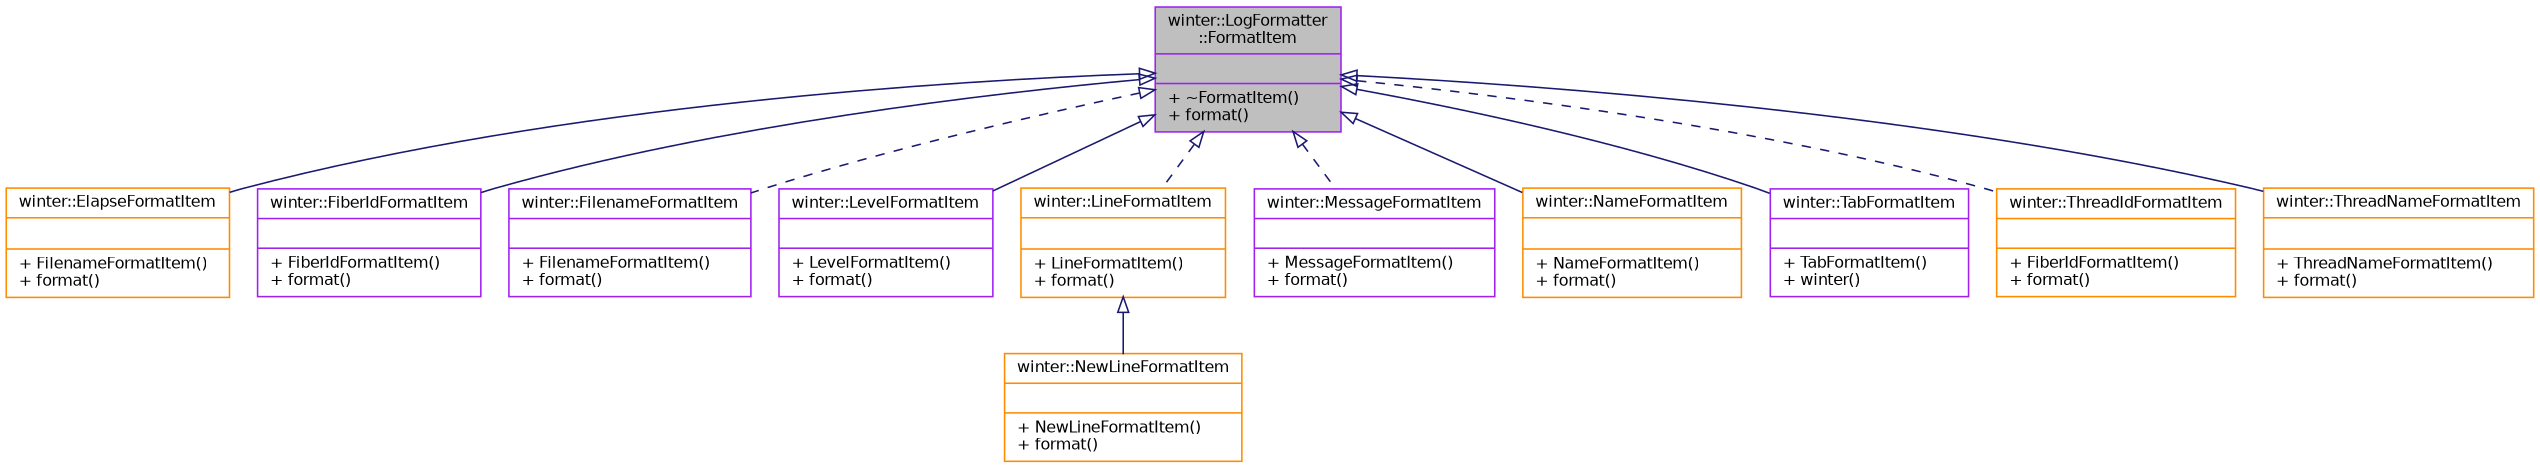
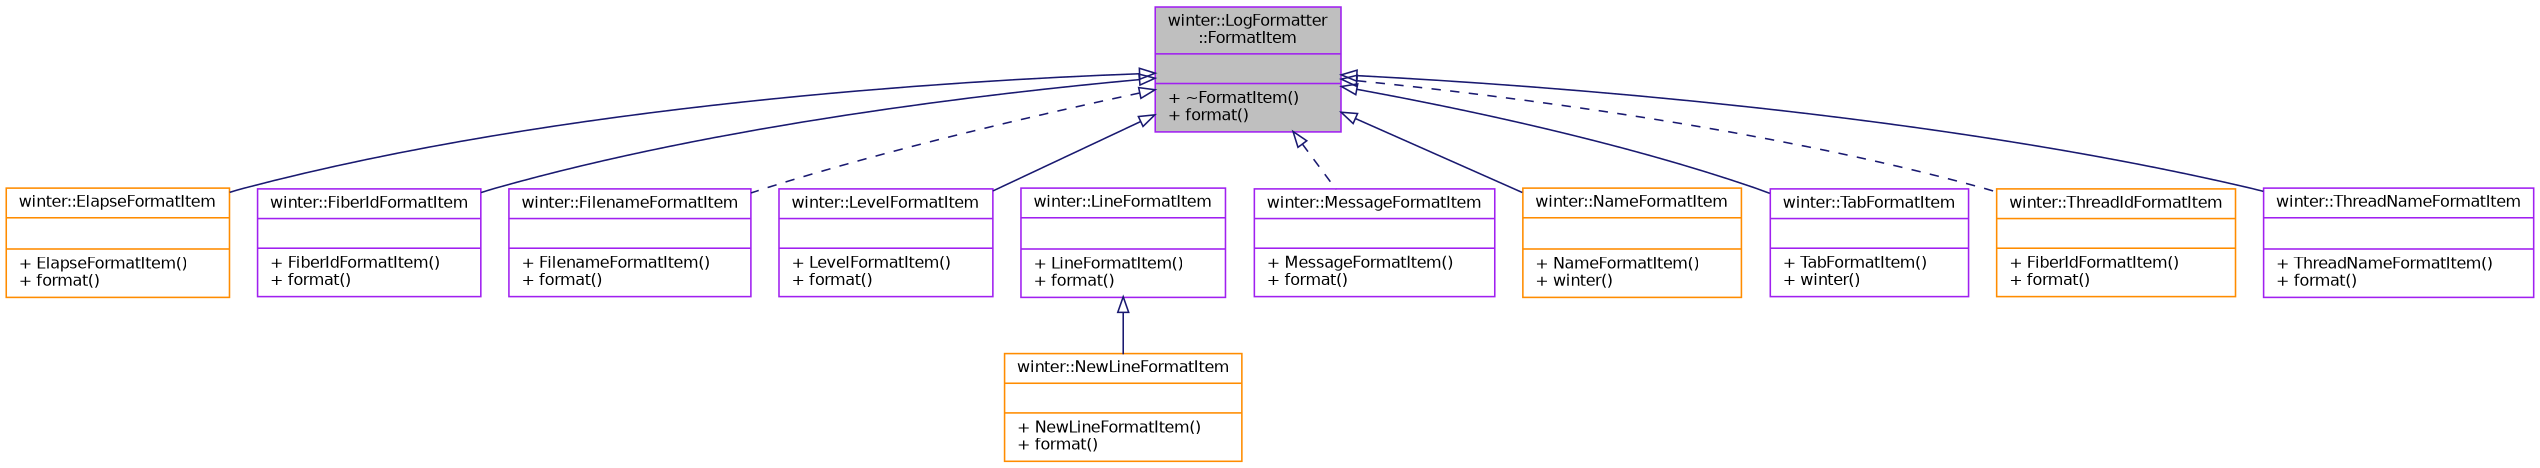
(1178, 167) -> none
(1123, 243) -> (1123, 243)
(2399, 243) -> (2399, 243)
(113, 264) -> (104, 264)
(1576, 281) -> (1574, 281)
